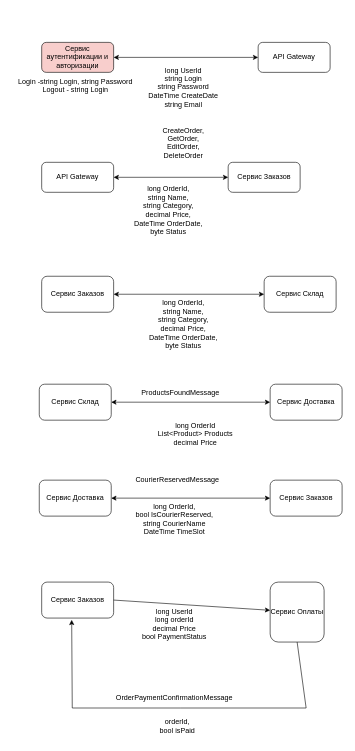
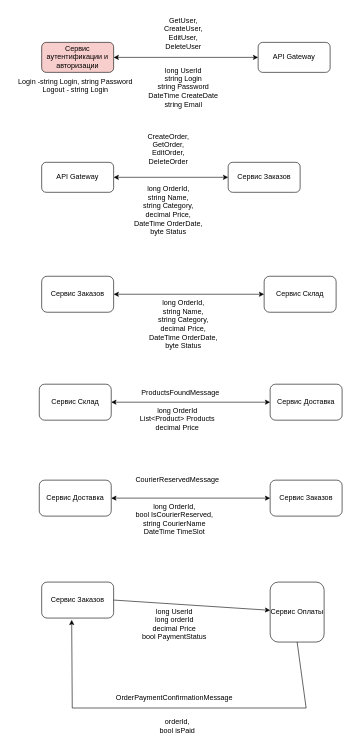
none -> (183, 33)
(183, 147) -> (168, 153)
(195, 438) -> (177, 423)
